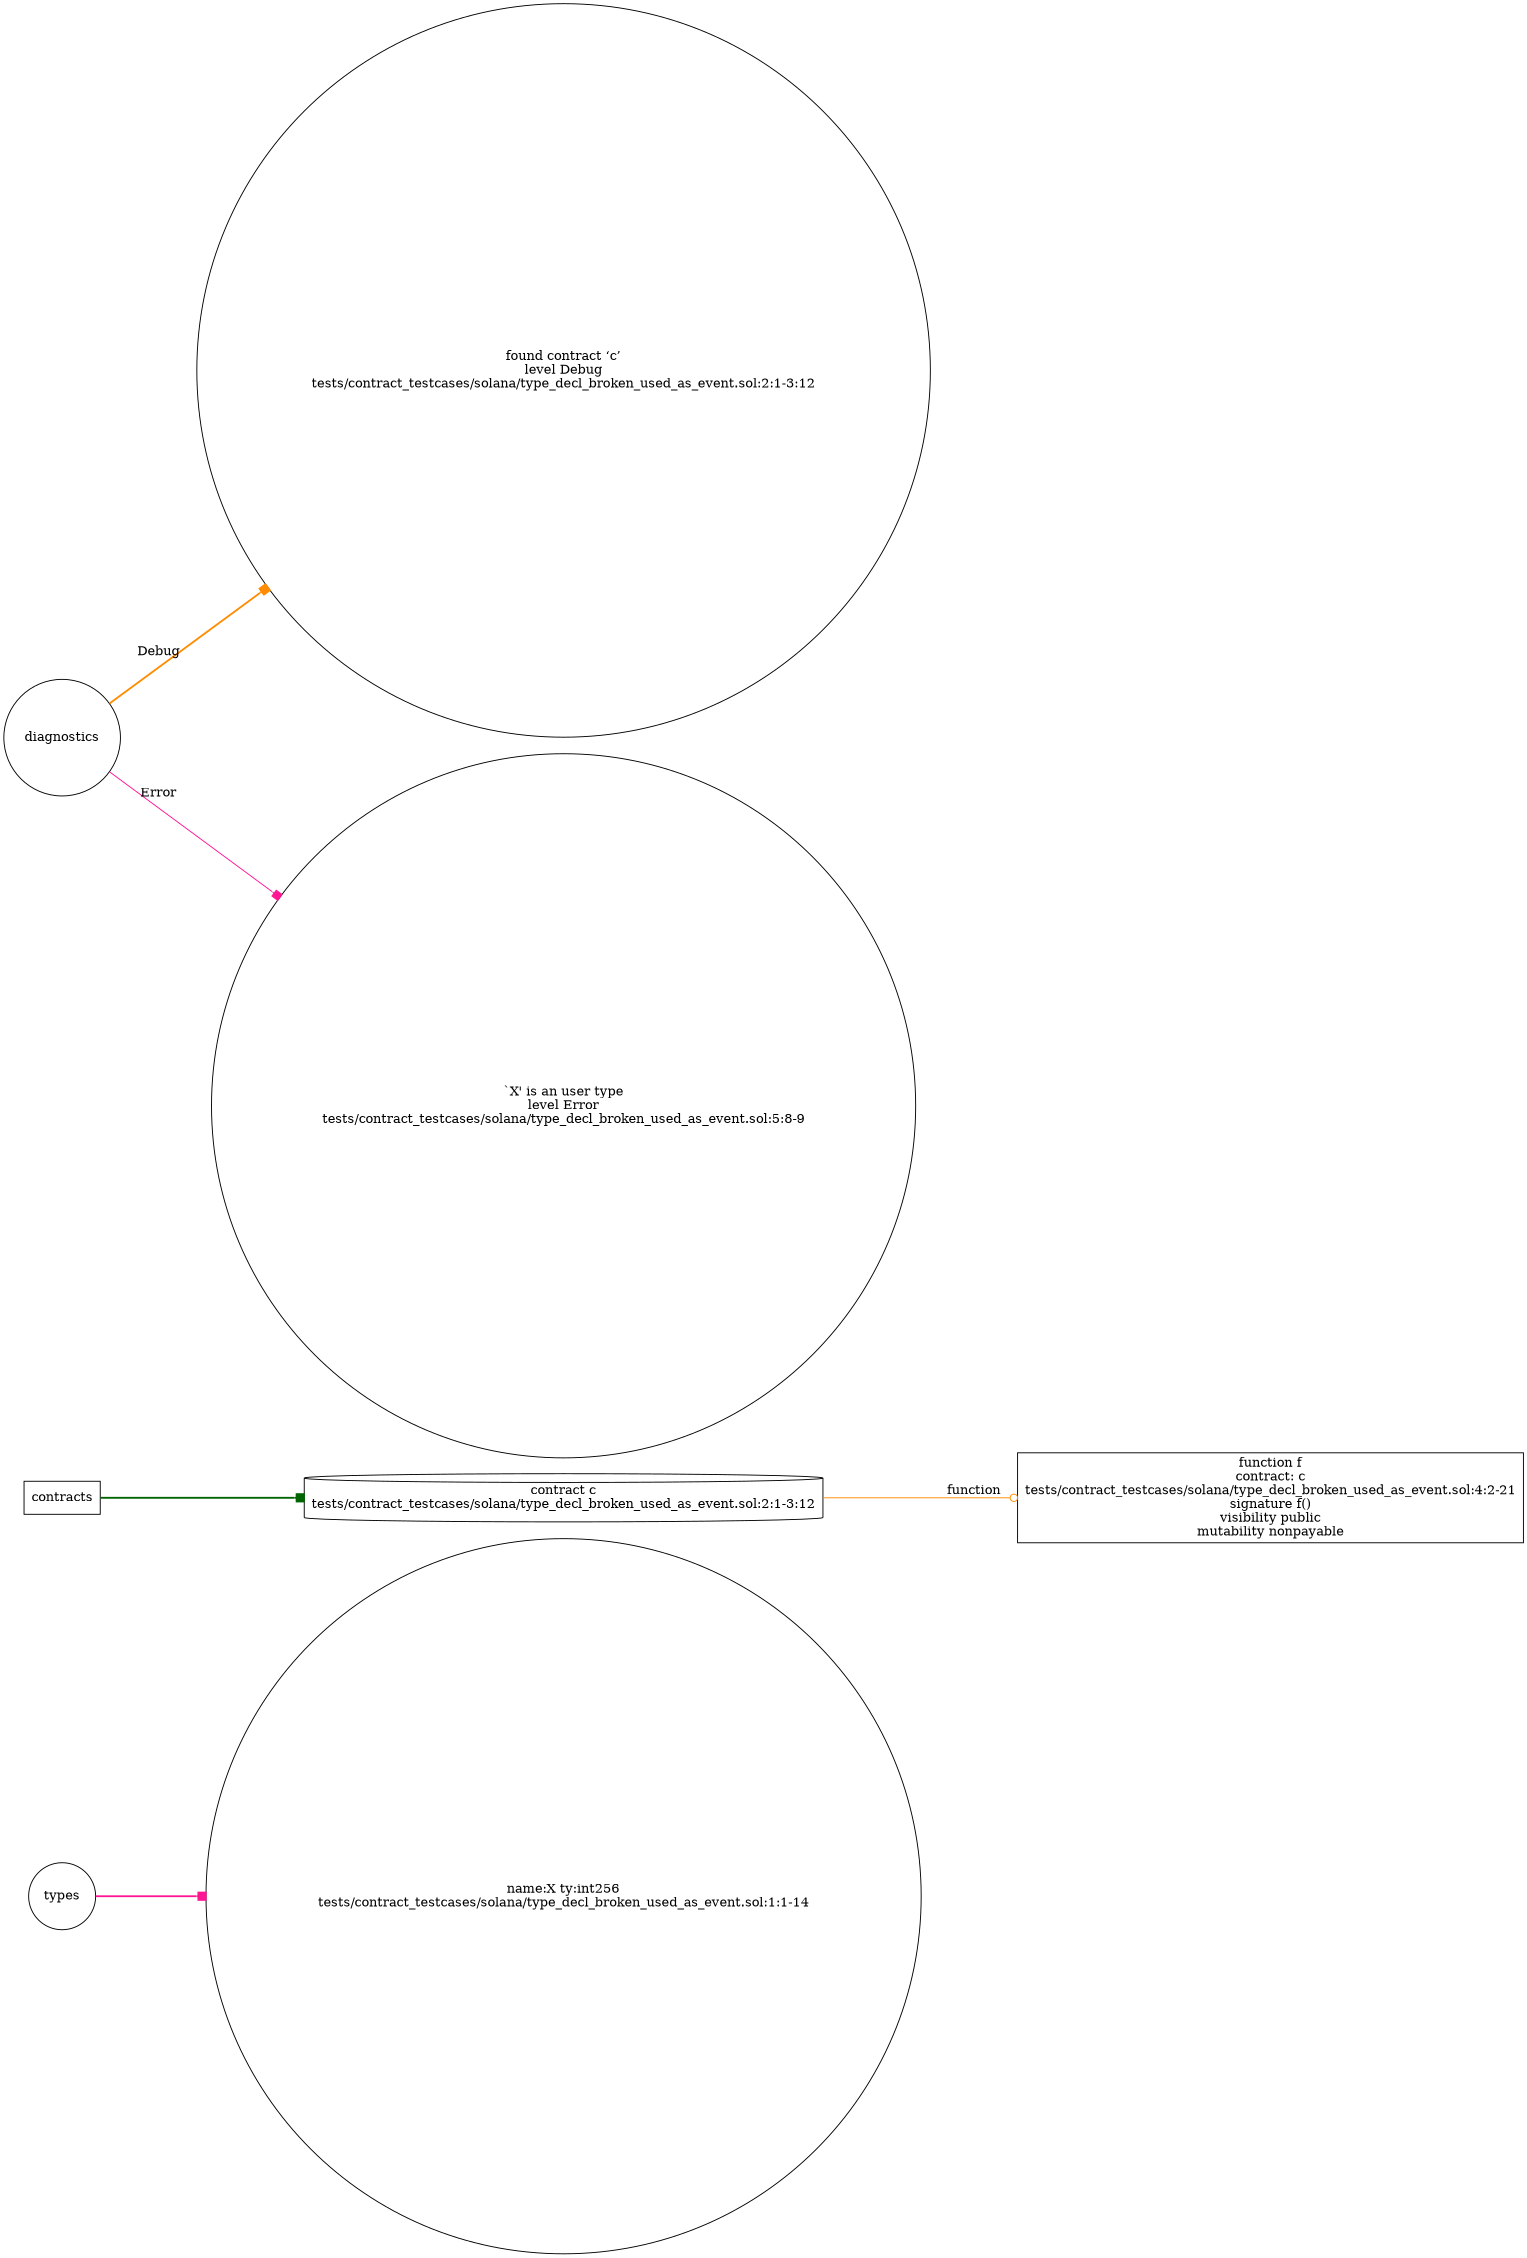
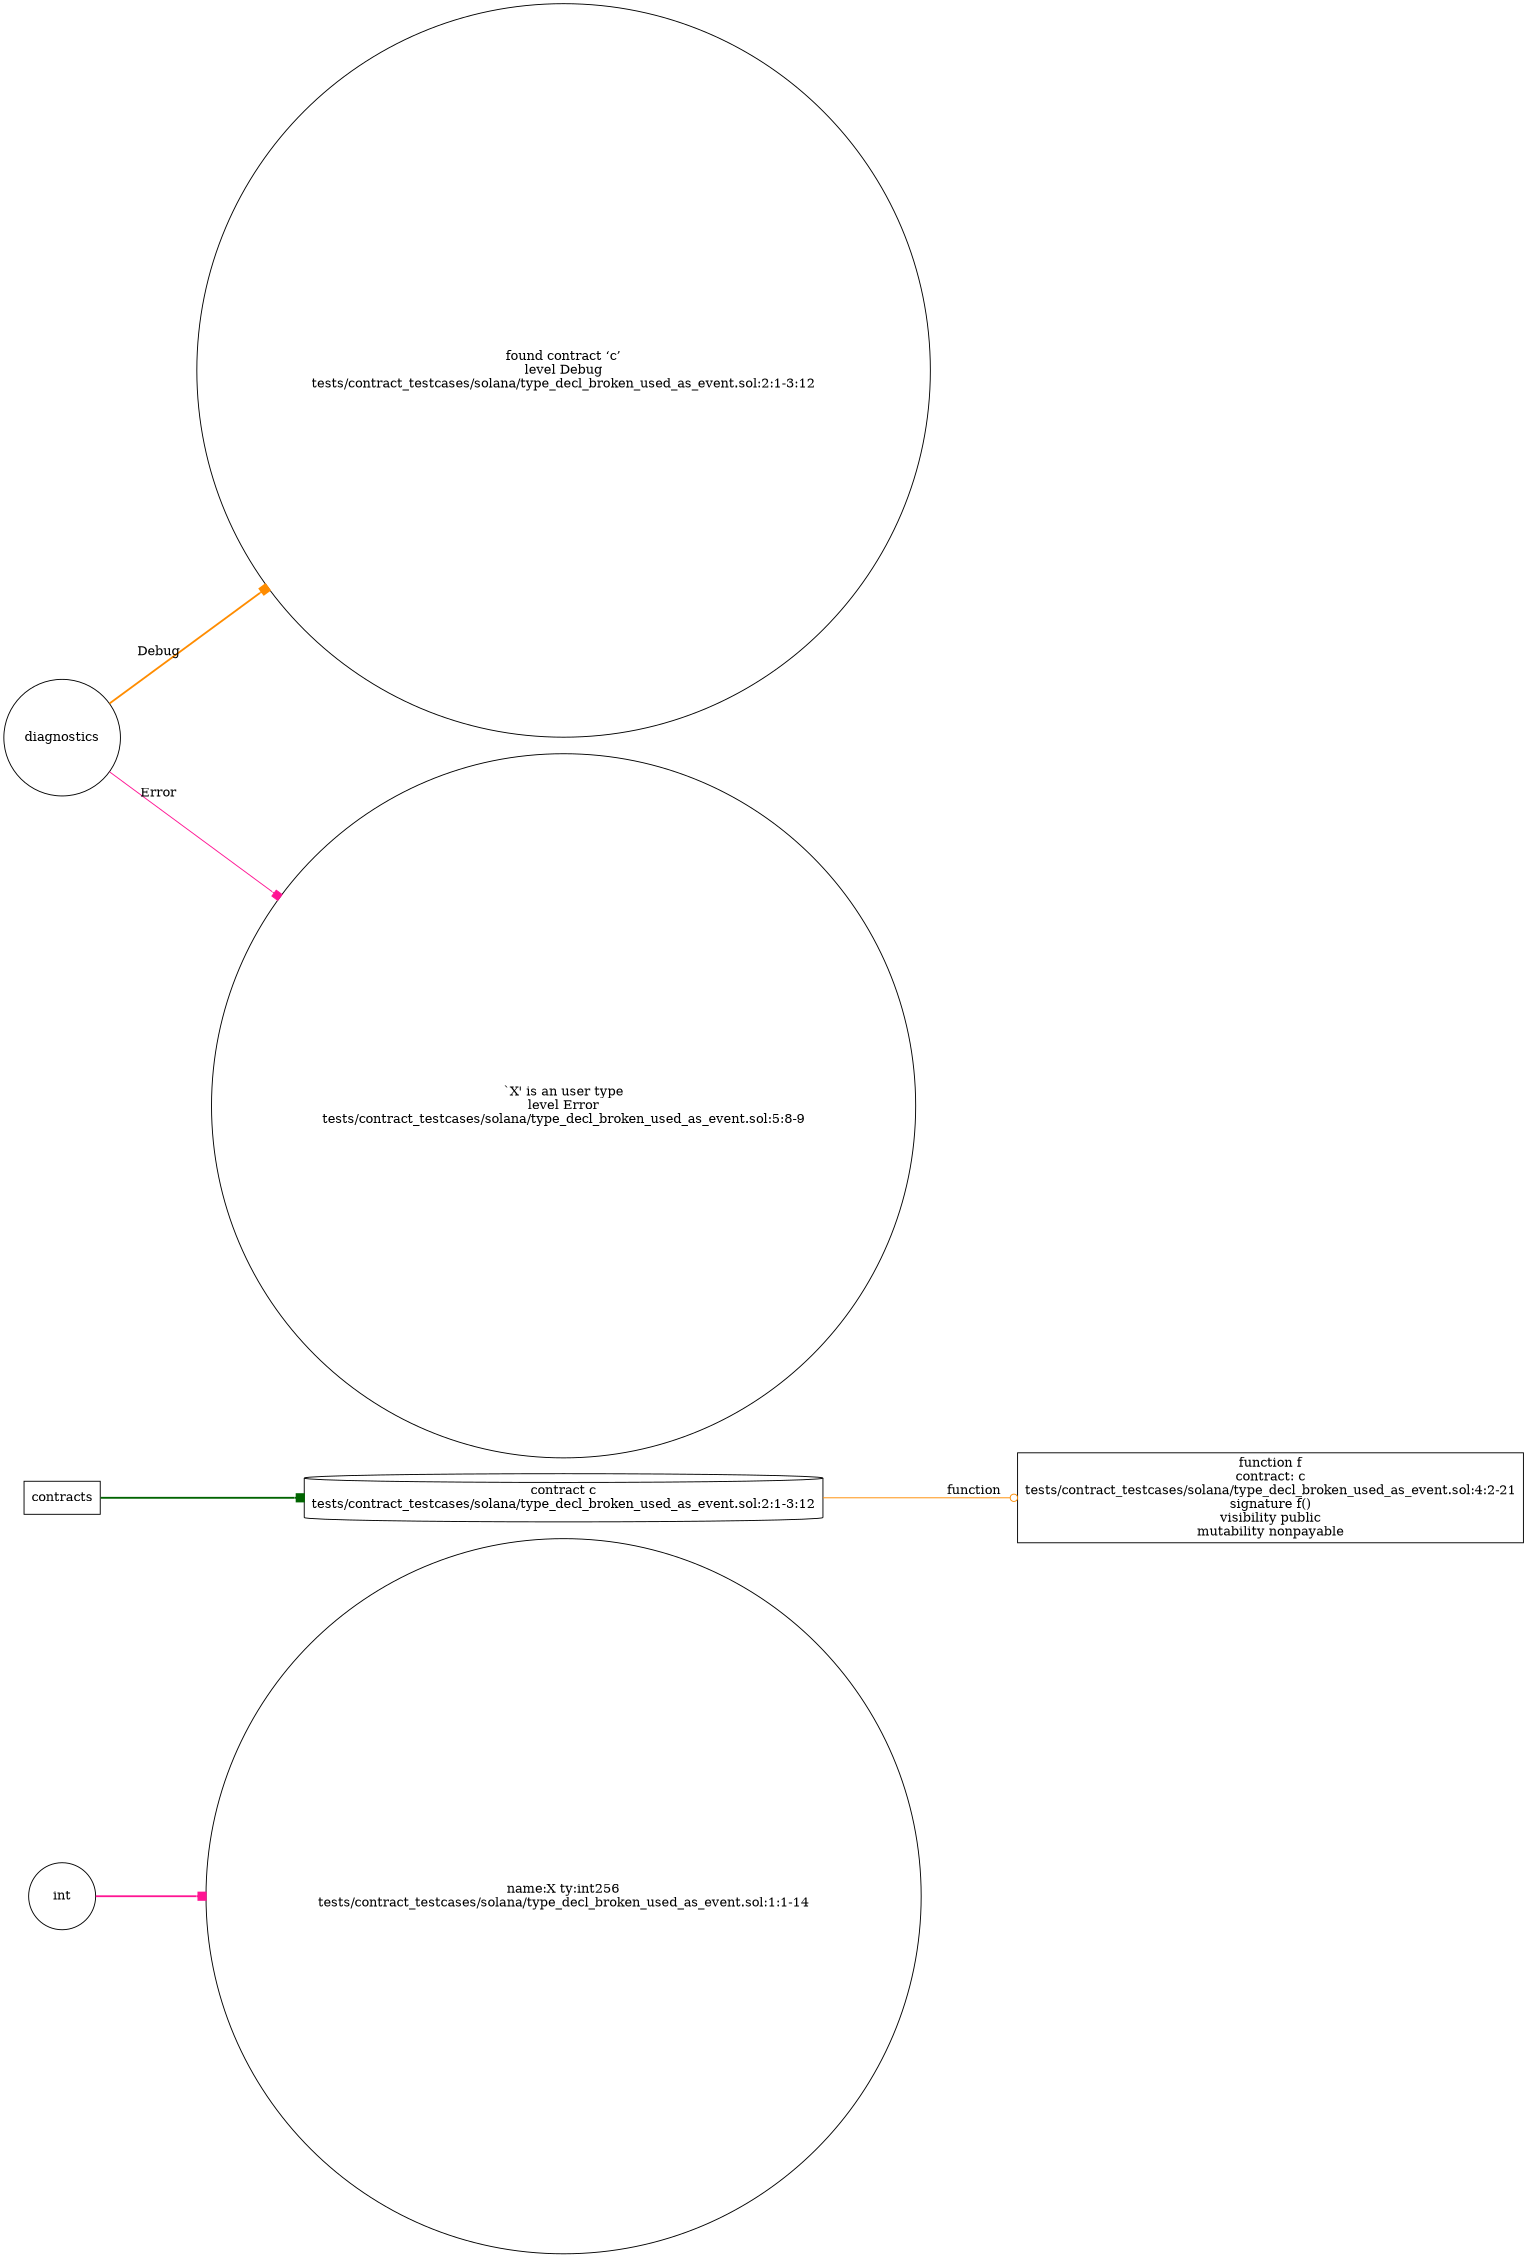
(62, 1896) -> (62, 1896)
